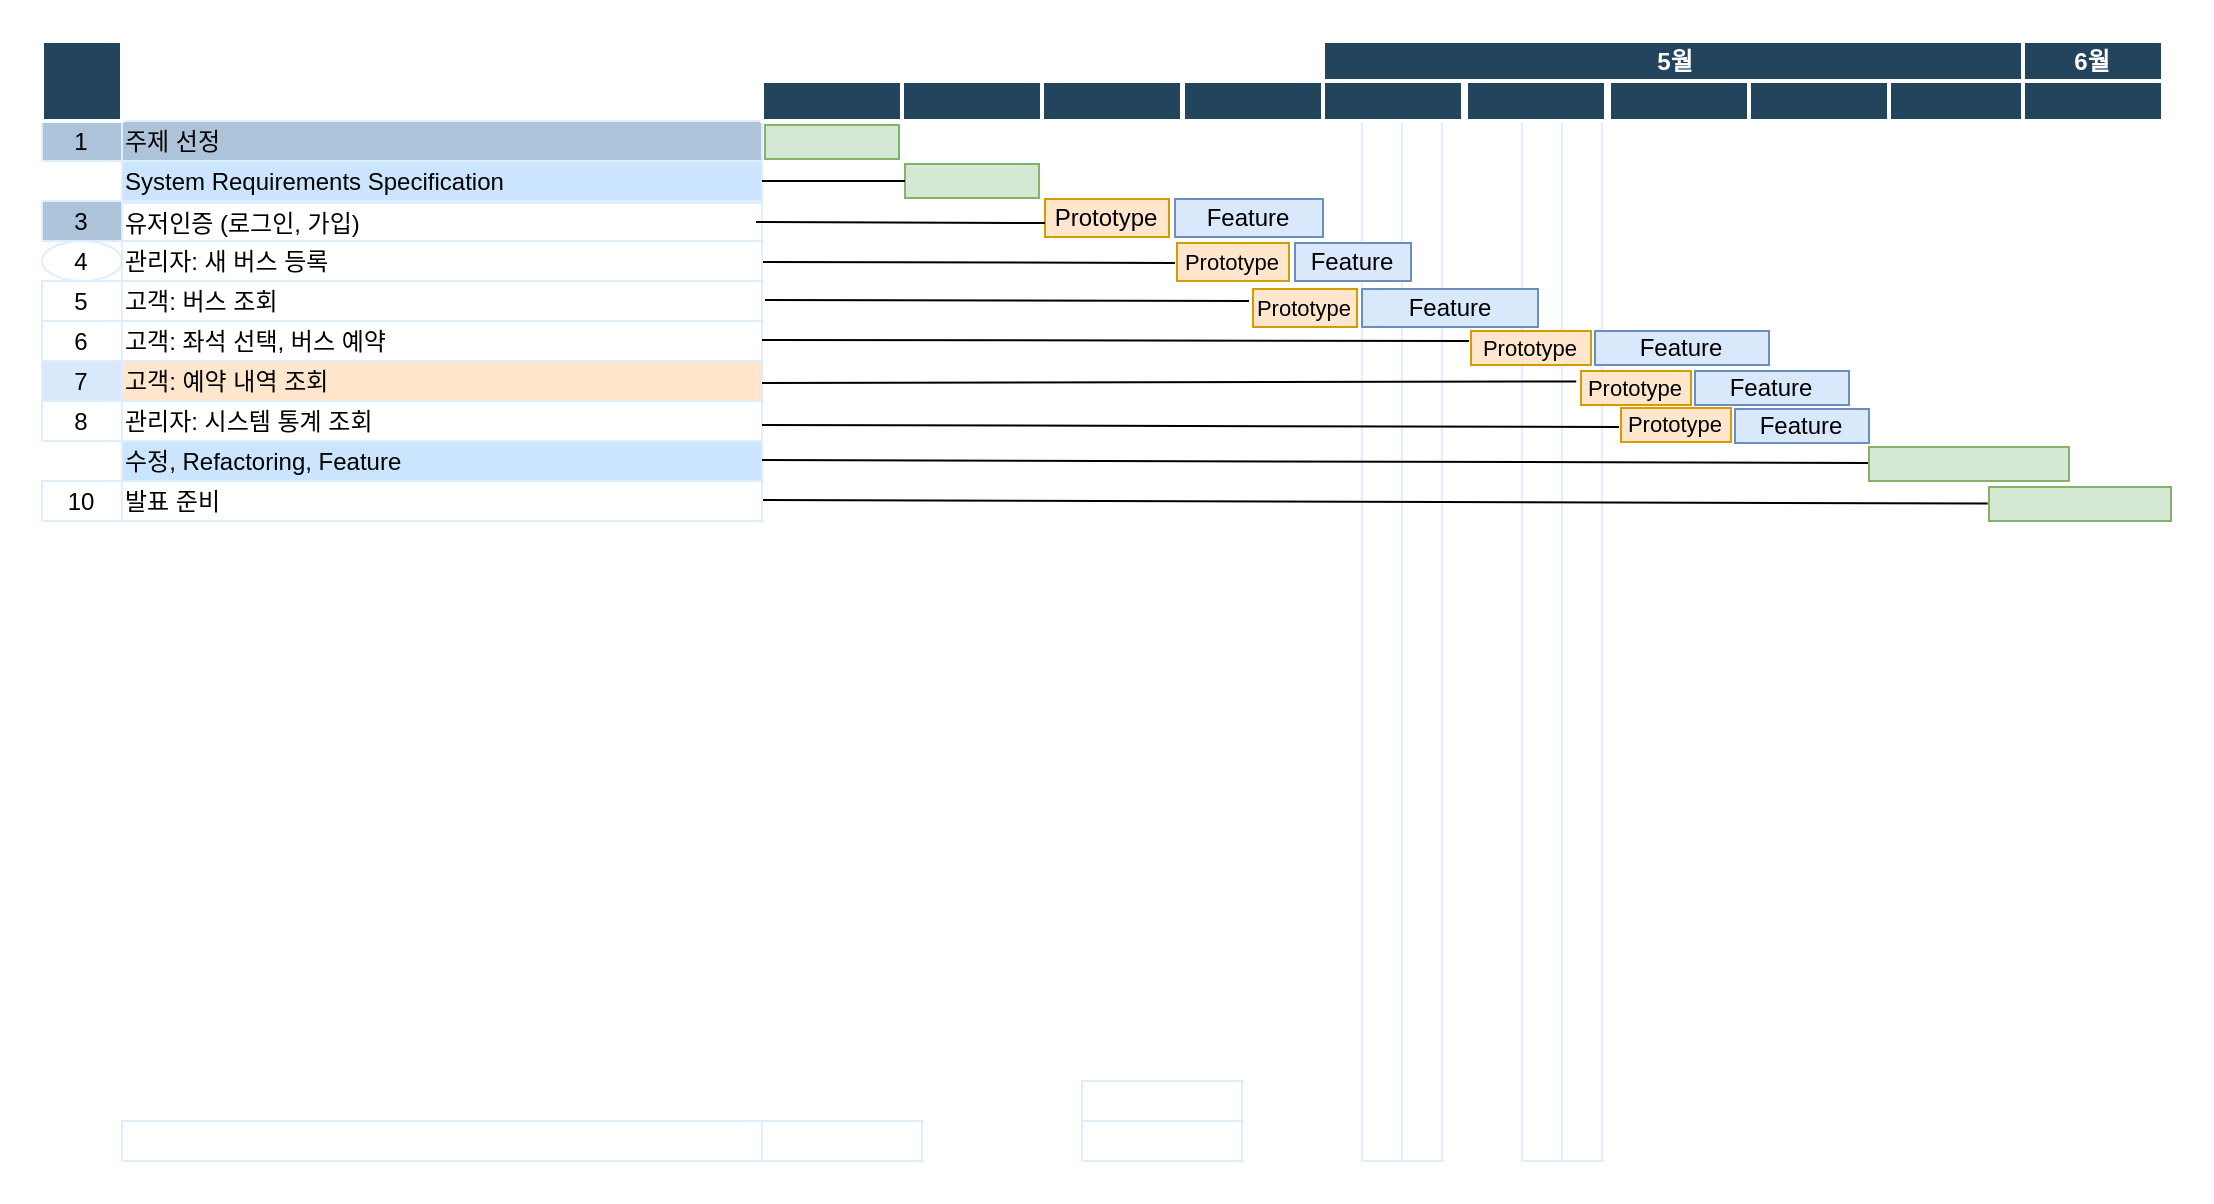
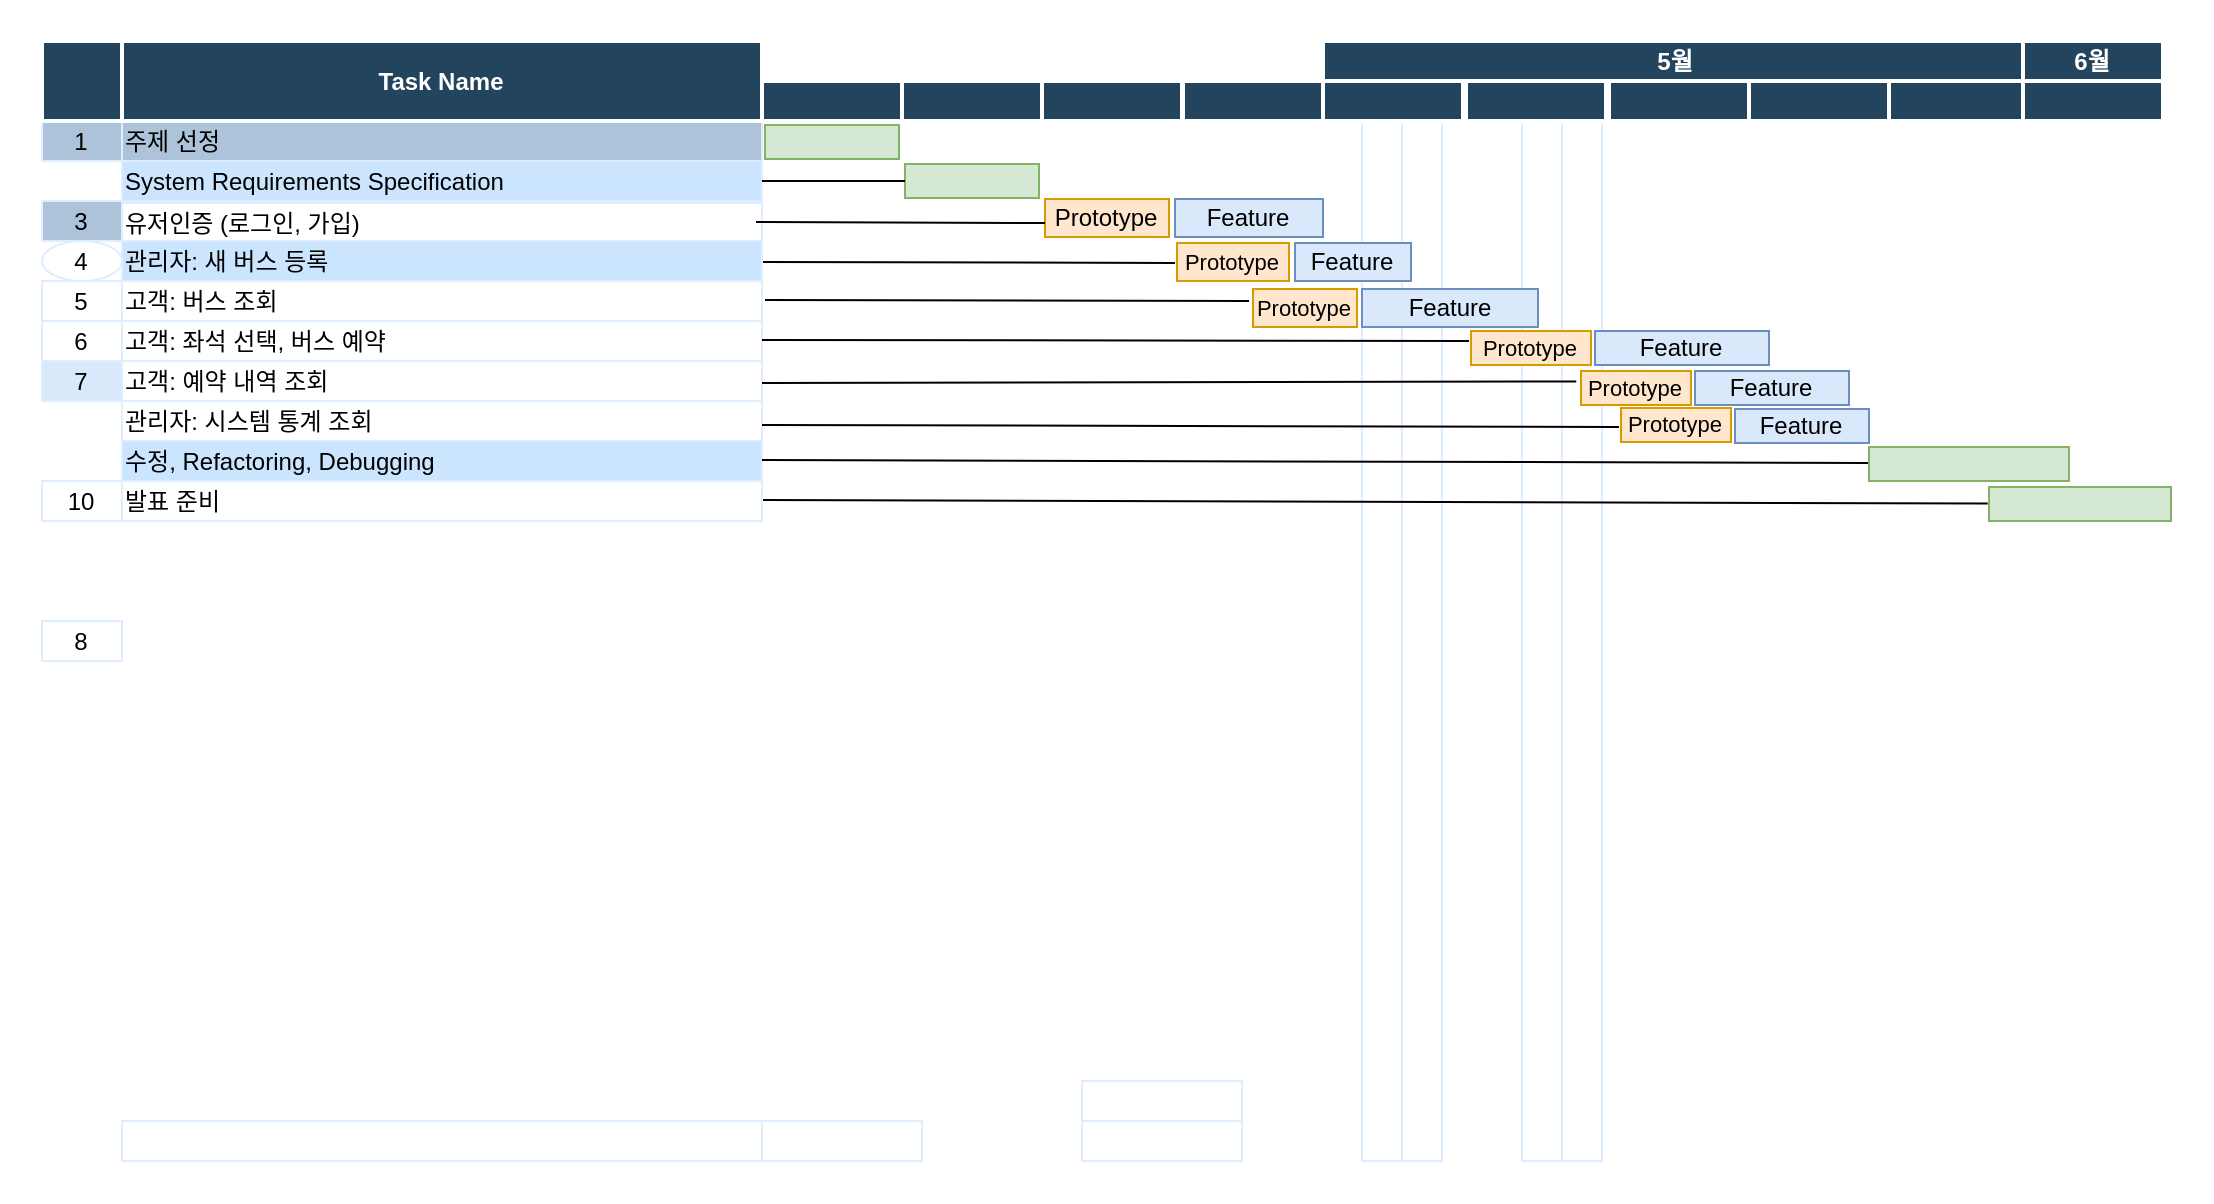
none -> (442, 81)
(442, 261) -> (442, 261)
(442, 381) -> (442, 381)
(82, 421) -> (82, 641)
(281, 462) -> (292, 462)
